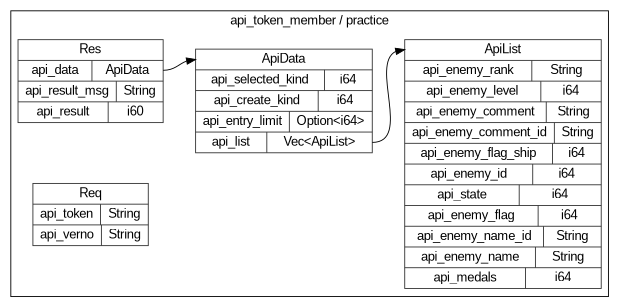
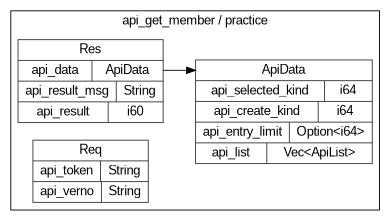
(310, 21) -> (195, 21)
(503, 164) -> none
